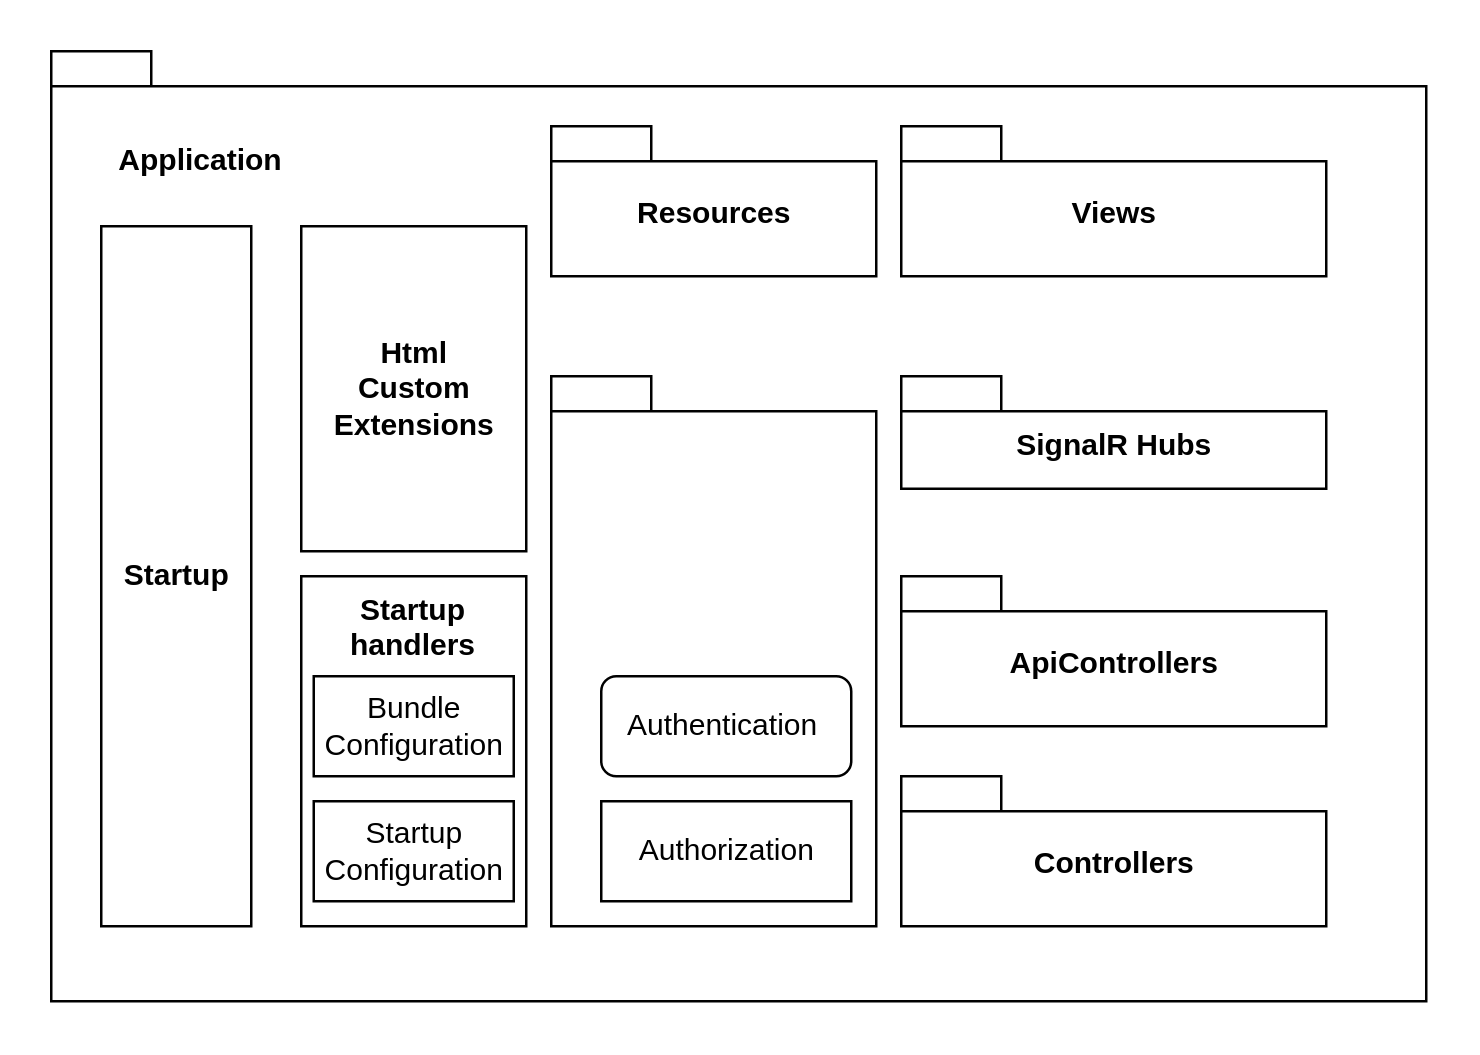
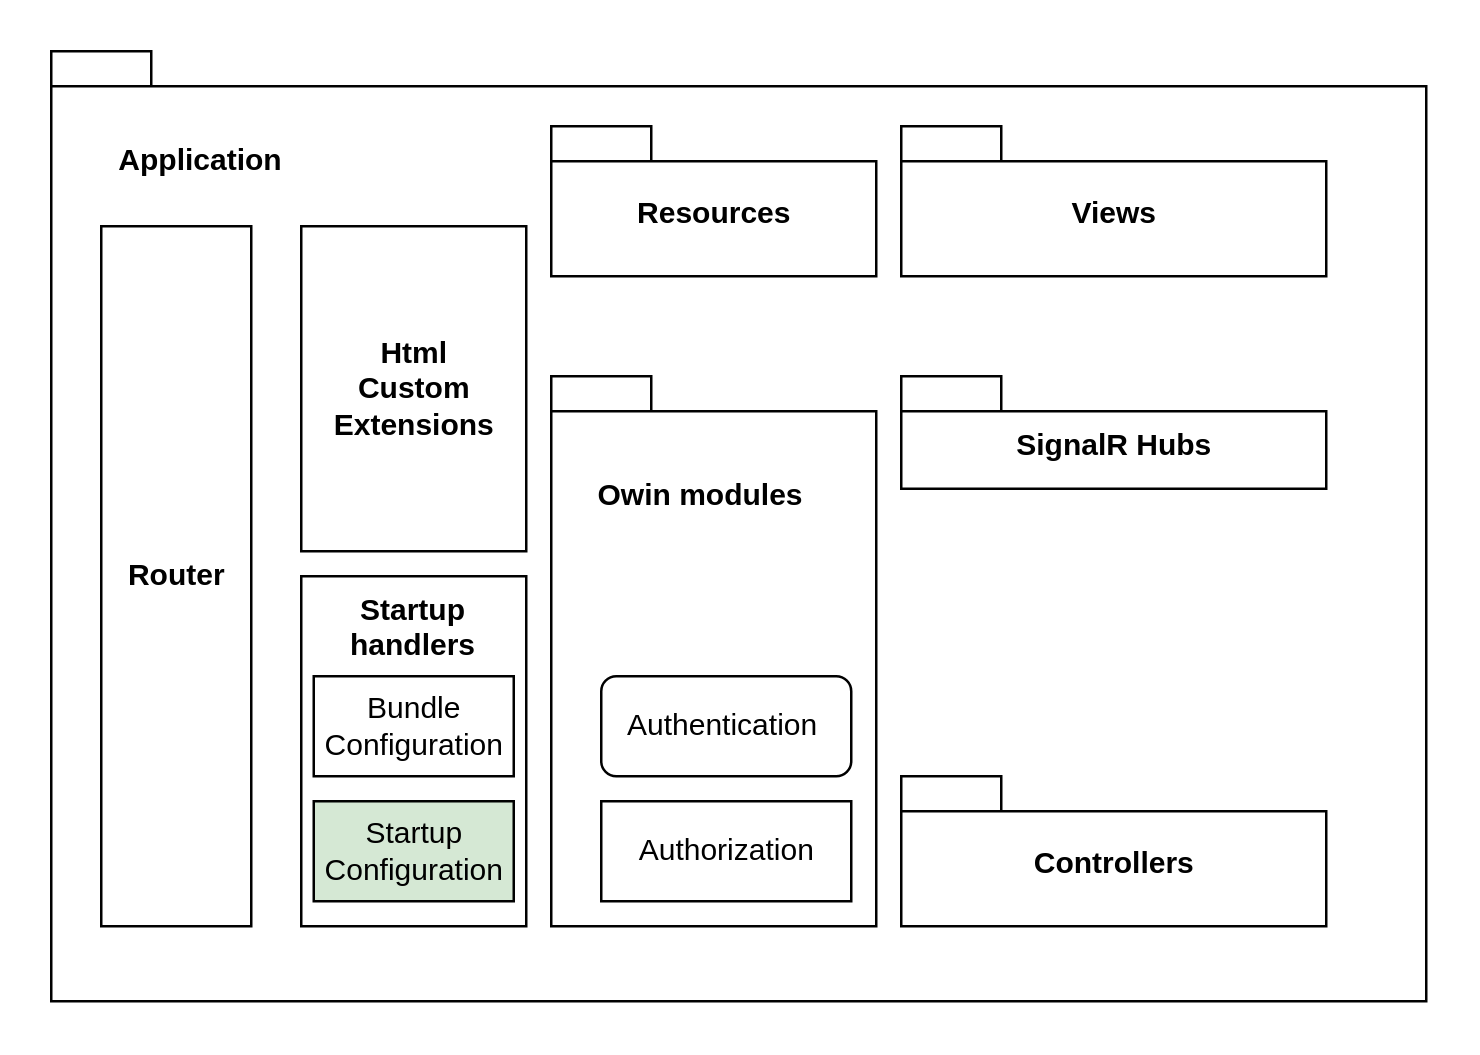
none -> (701, 494)
(178, 576) -> (178, 576)
(1114, 651) -> none
(414, 851) -> (414, 851)
